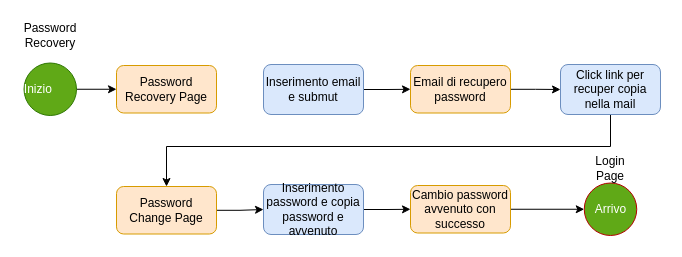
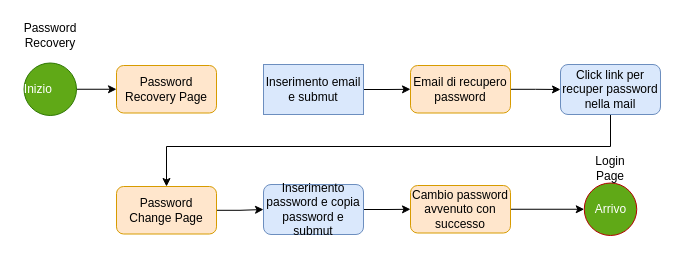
(314, 90) -> (314, 90)
(611, 90) -> (611, 90)
(314, 210) -> (314, 210)
